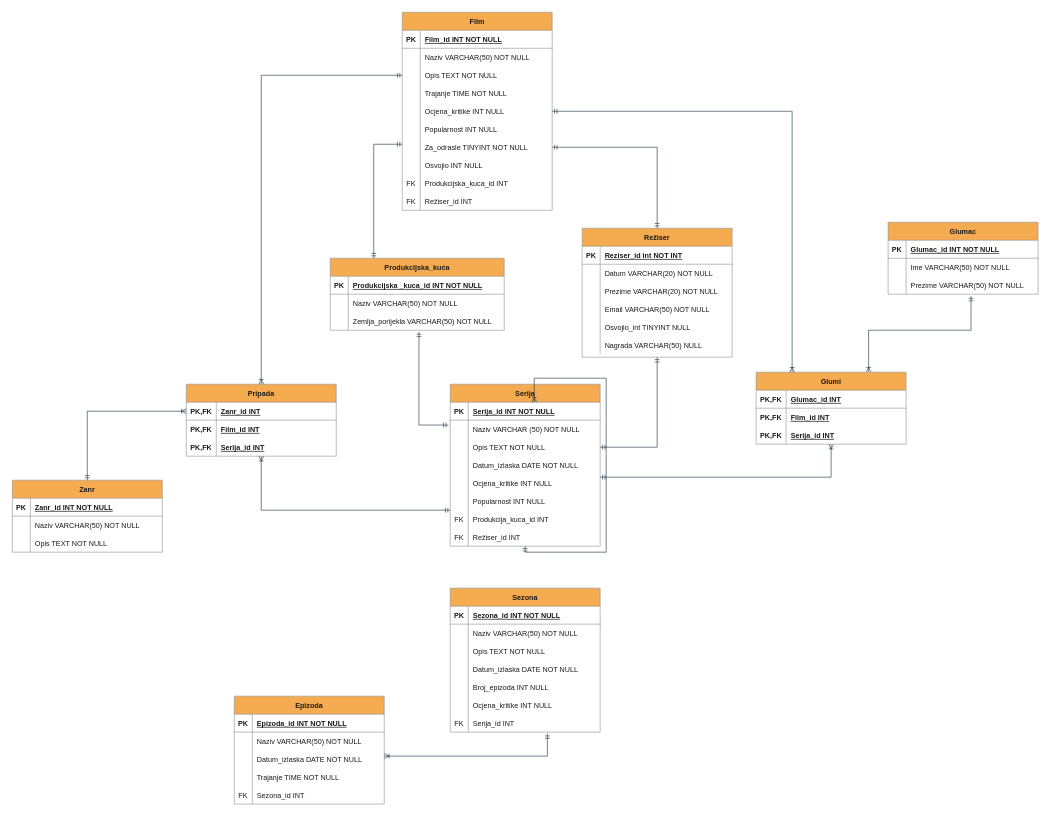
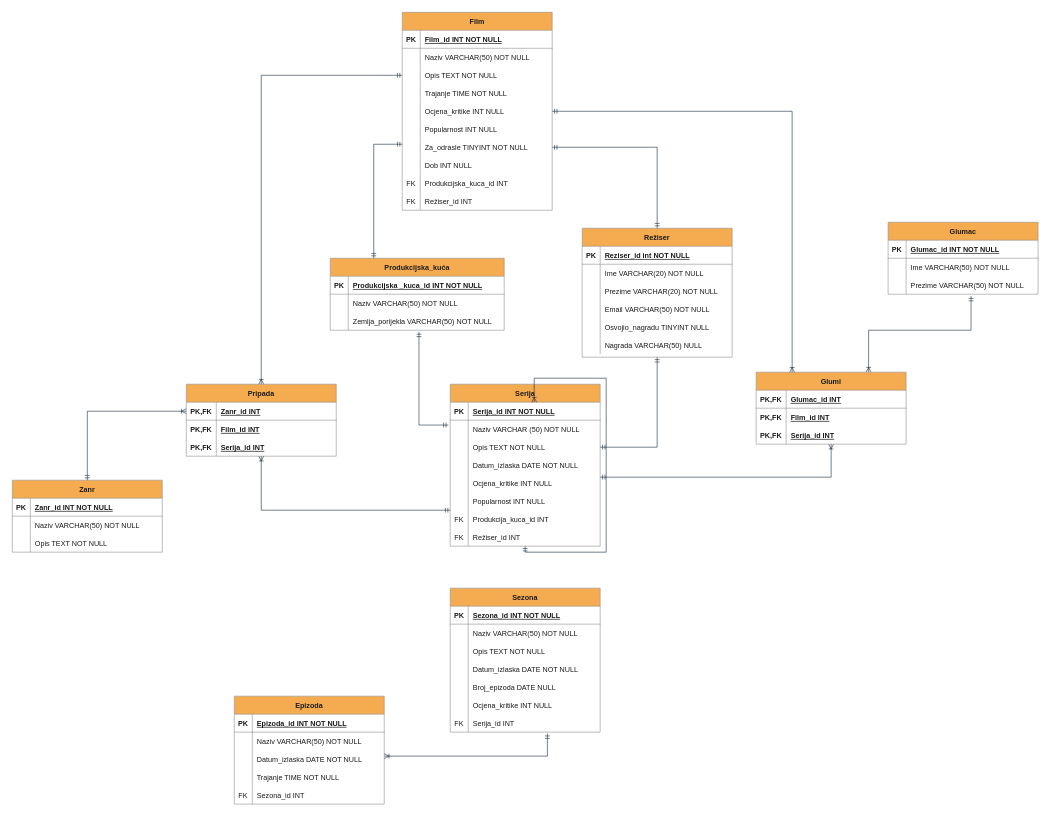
(454, 166) -> (447, 166)
(644, 256) -> (646, 256)
(654, 274) -> (650, 274)
(649, 328) -> (658, 328)
(512, 688) -> (514, 688)
